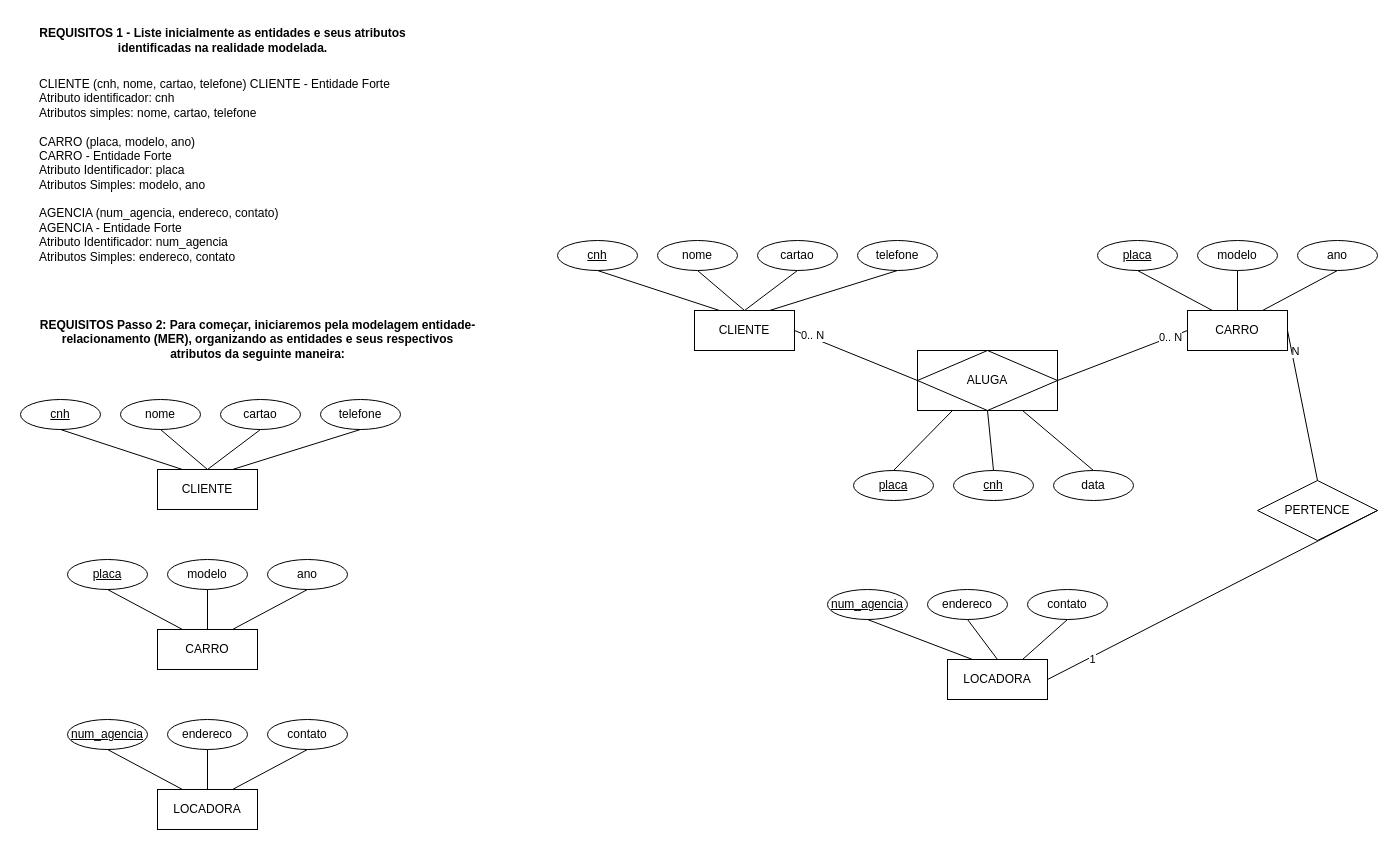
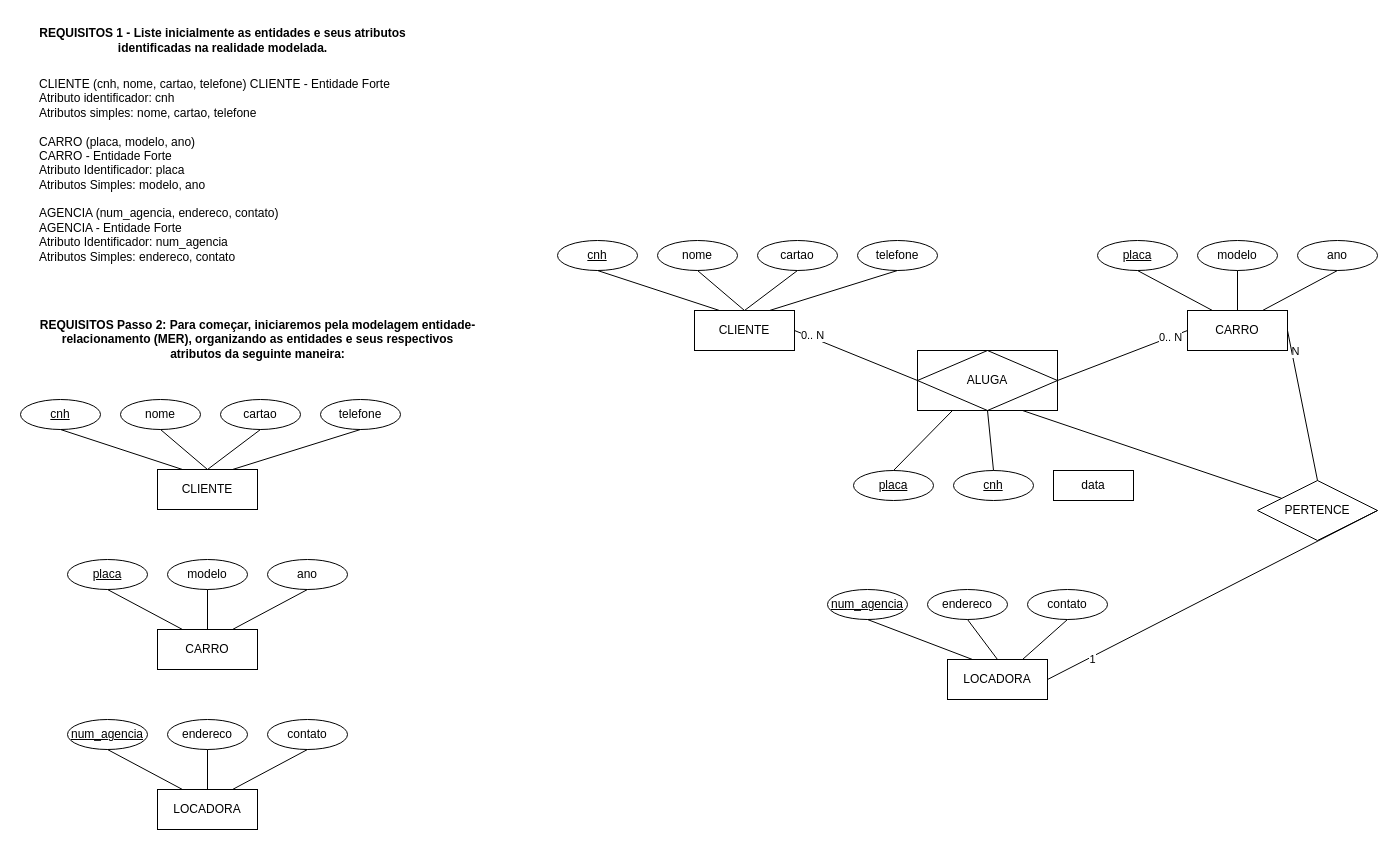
(1058, 441) -> (1152, 454)
(1094, 486) -> (1094, 486)
